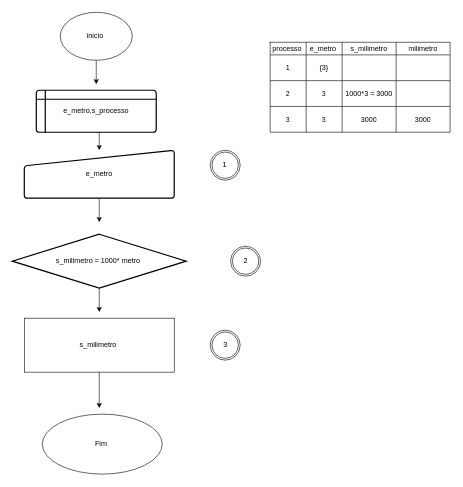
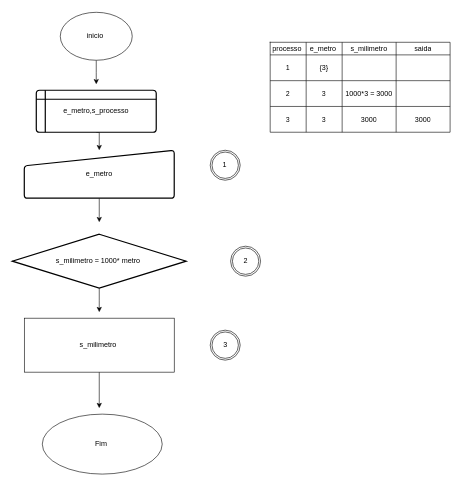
(423, 49) -> (423, 49)
